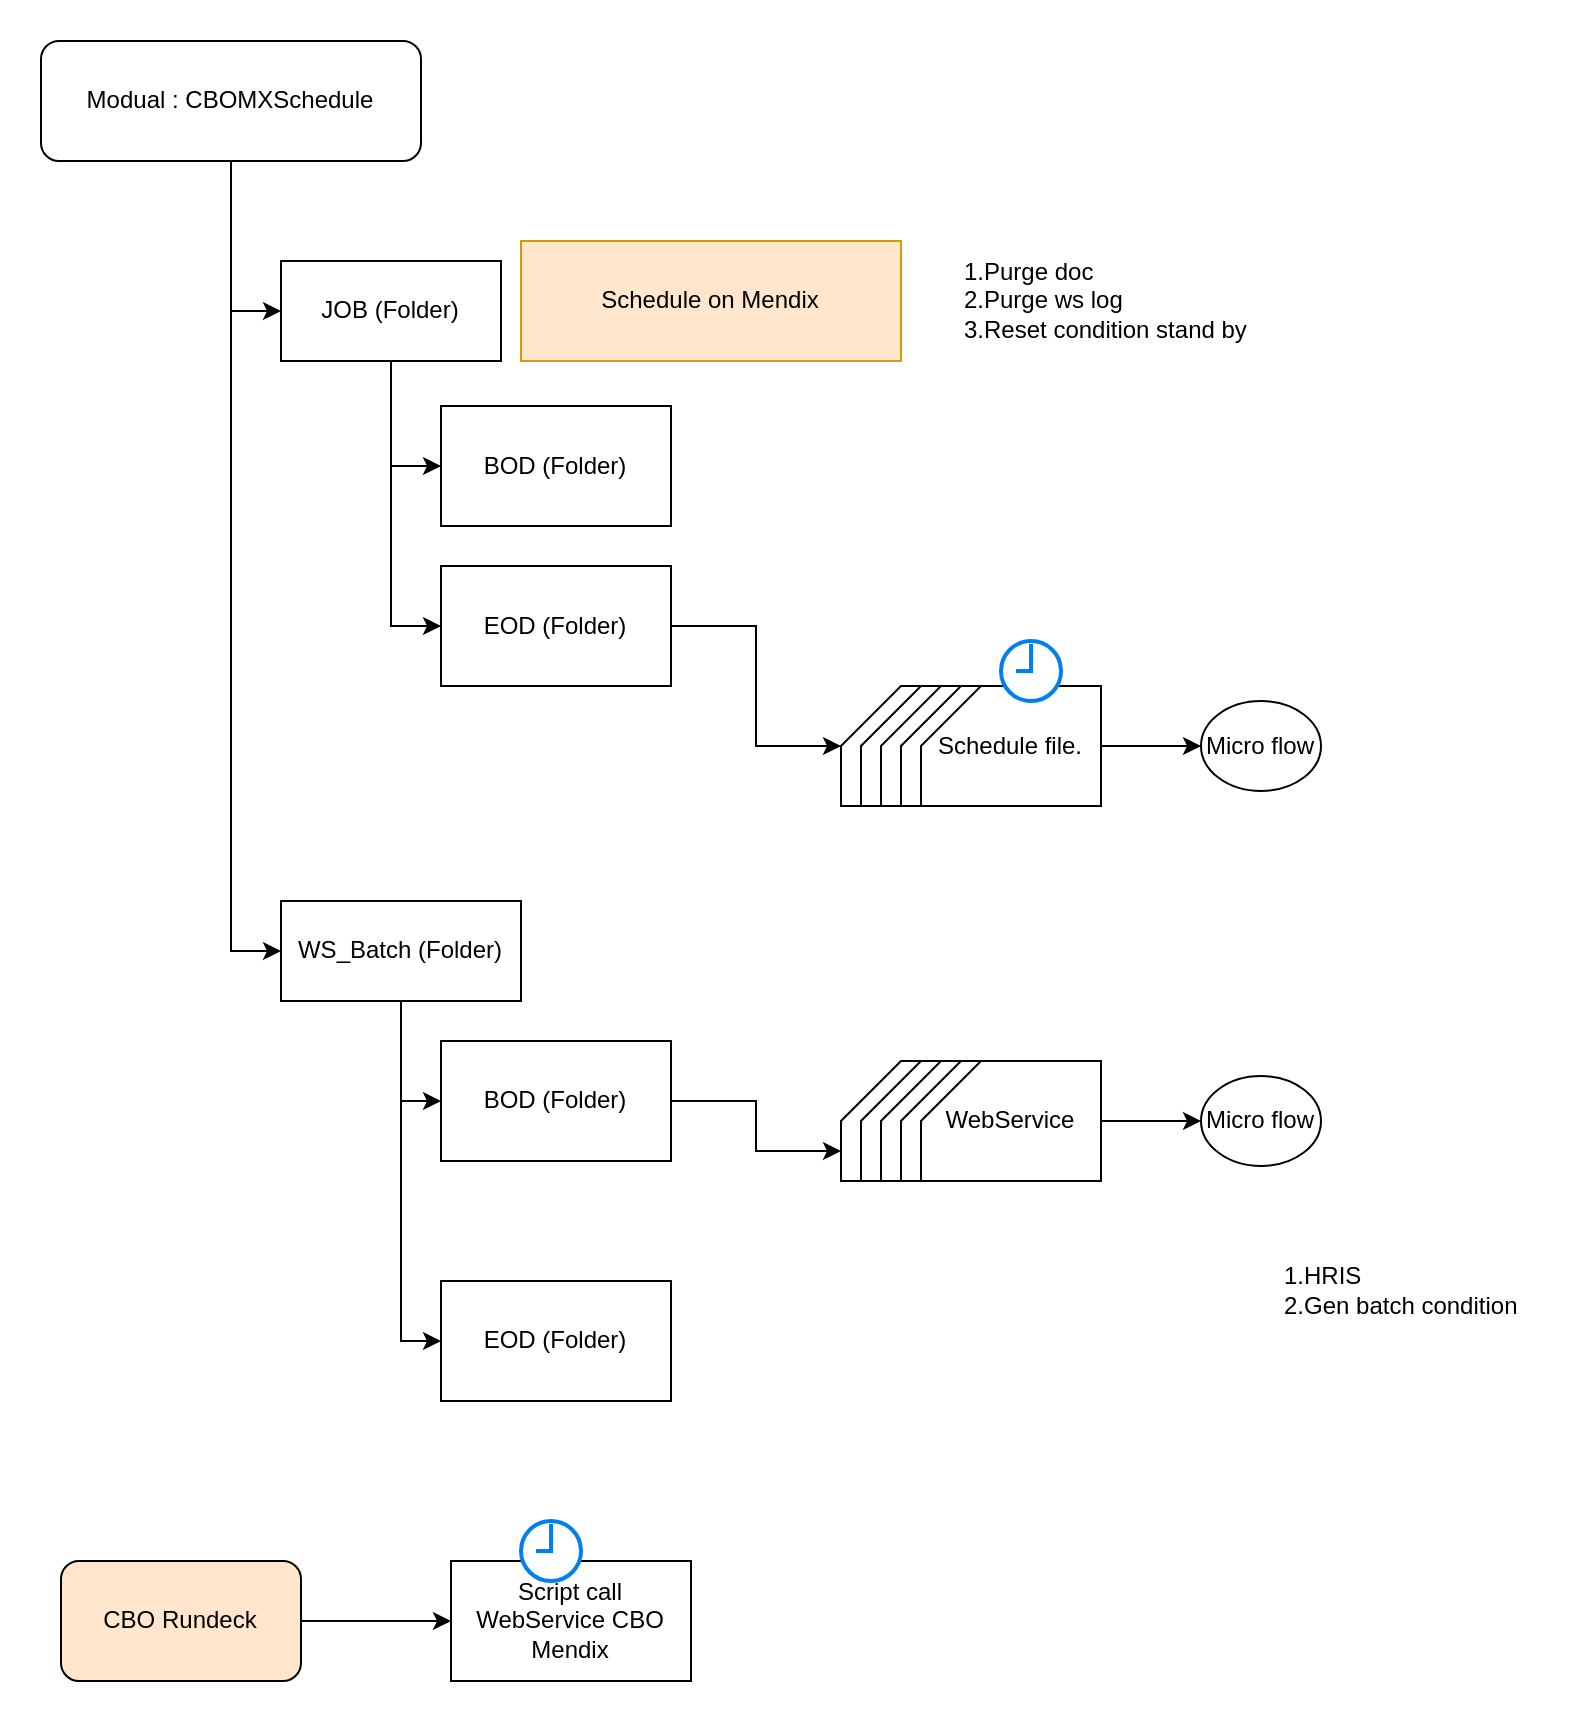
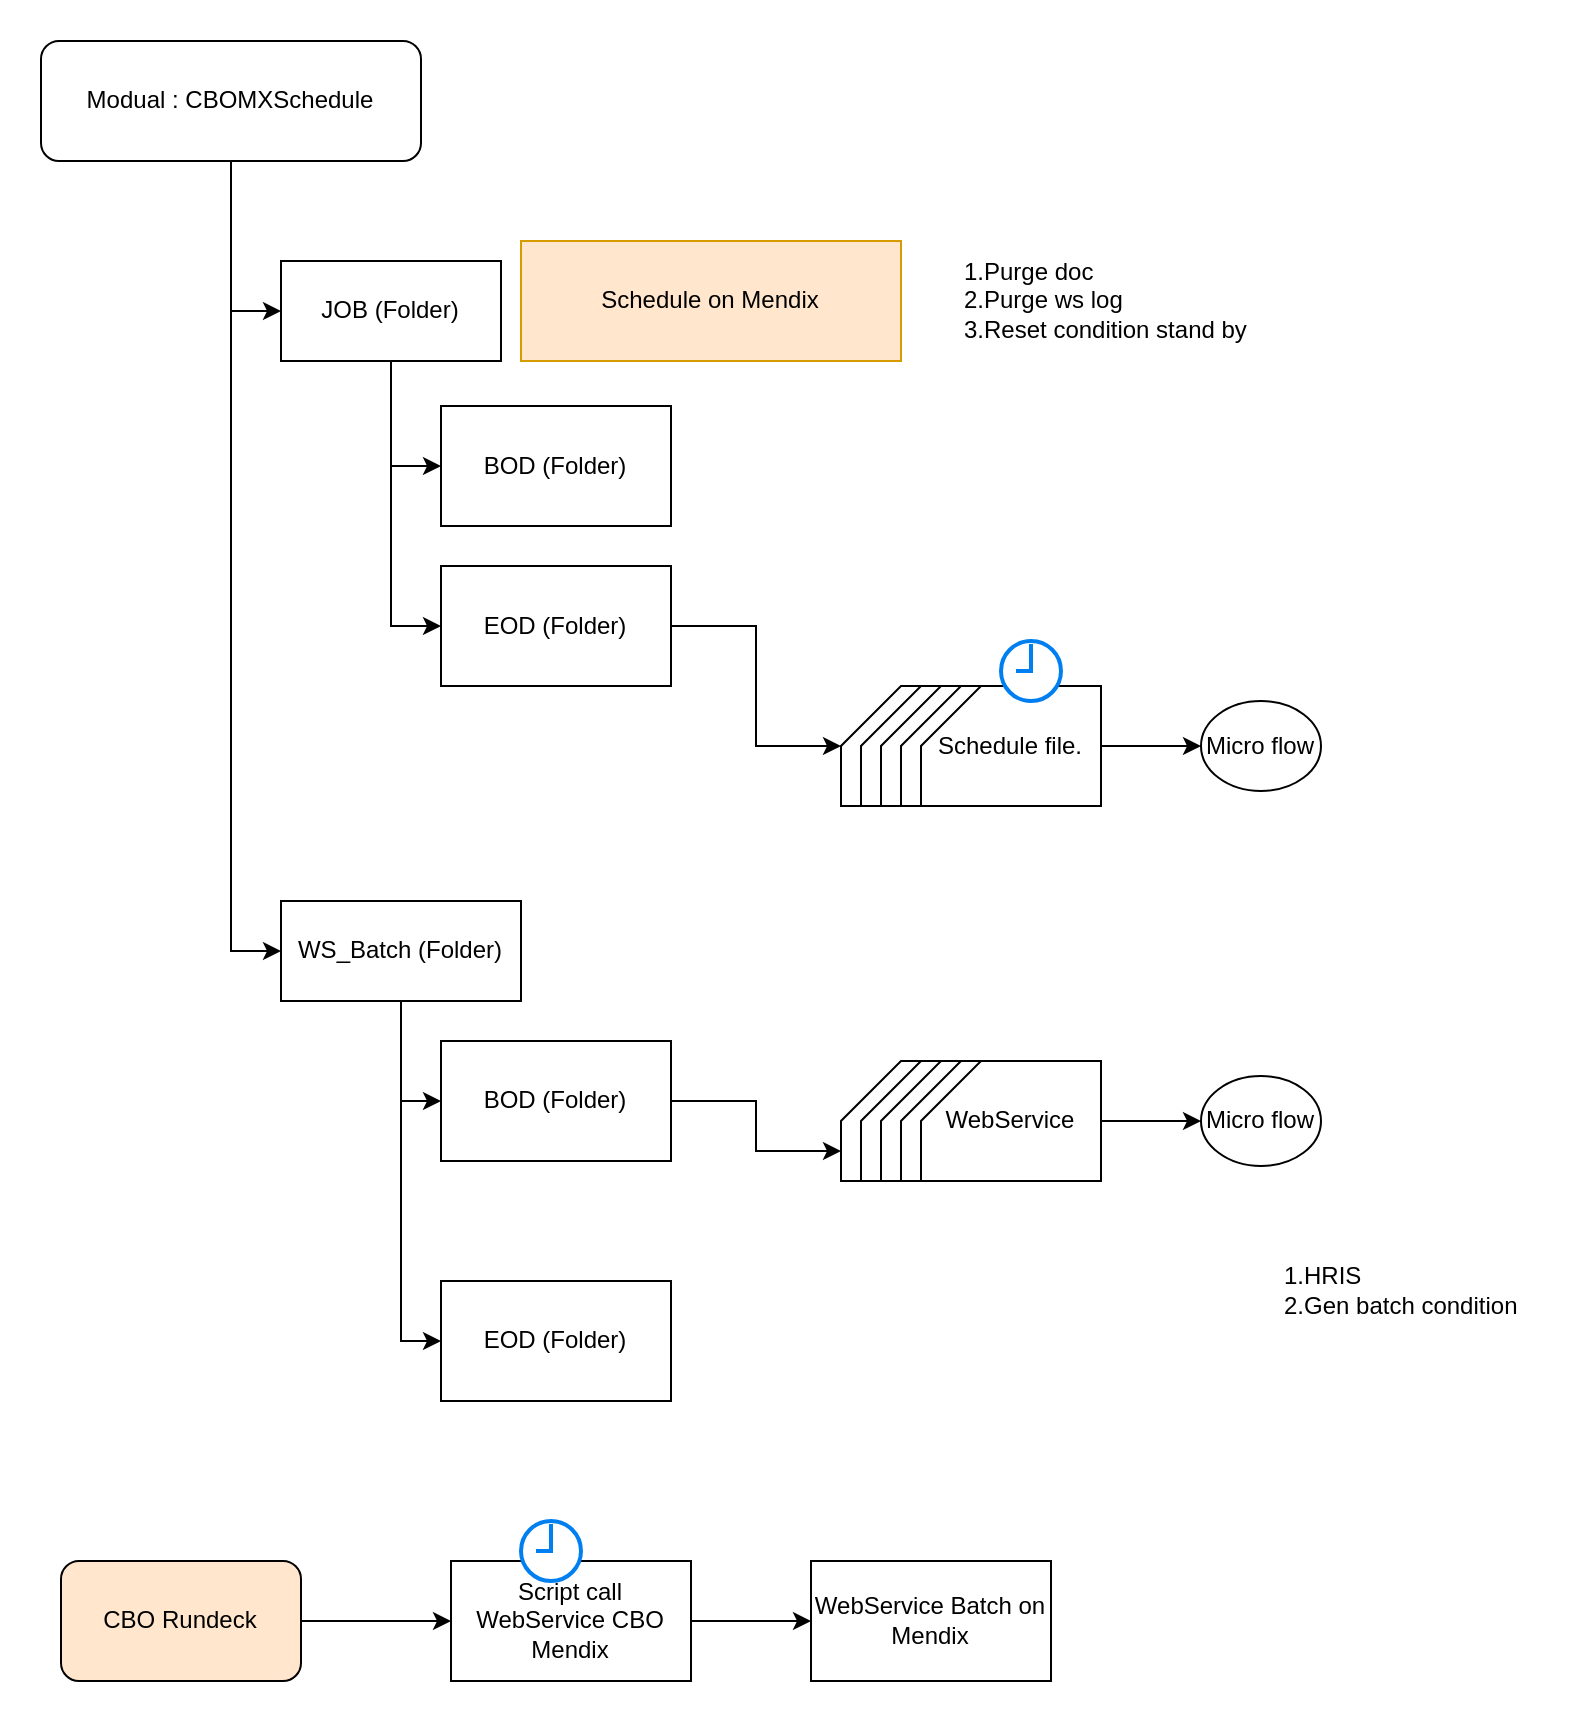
none -> (744, 1621)
none -> (931, 1621)
